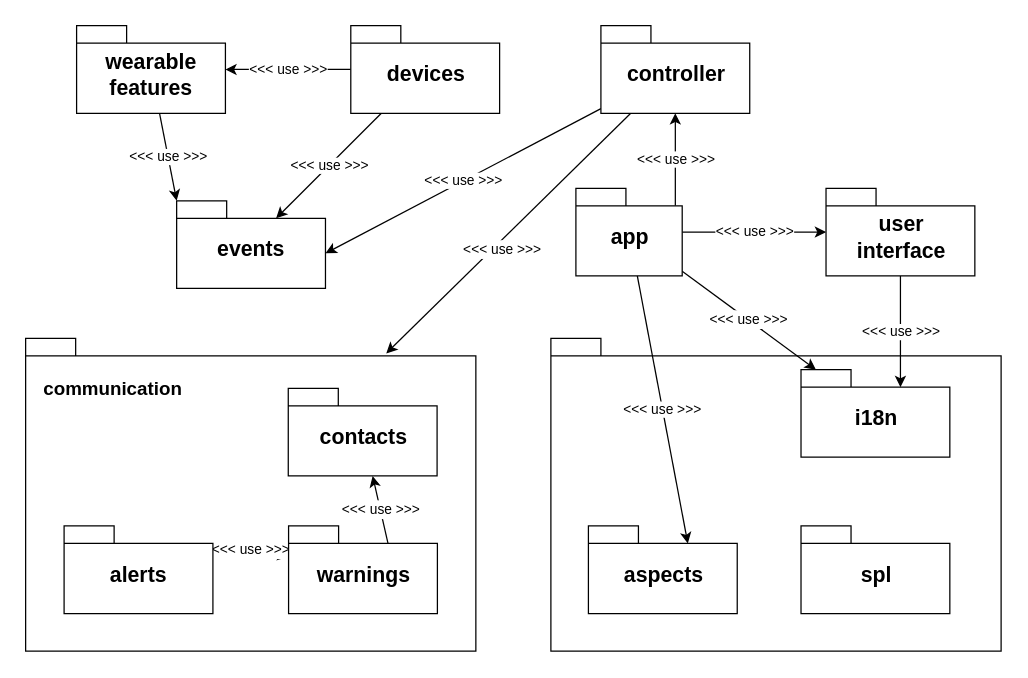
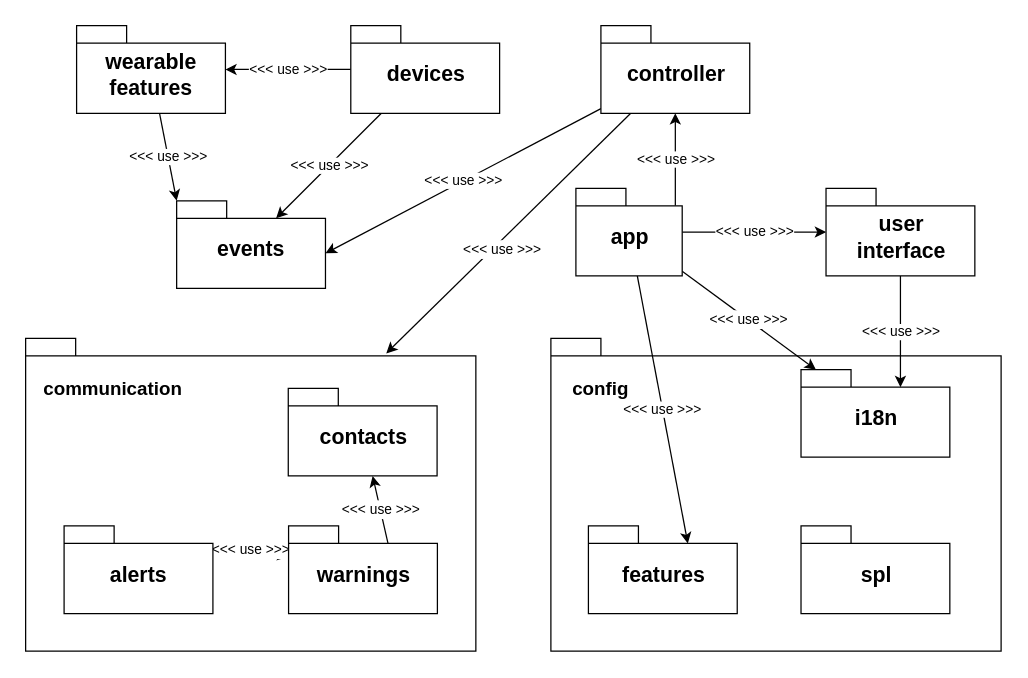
none -> (601, 388)
(664, 576) -> (664, 576)
